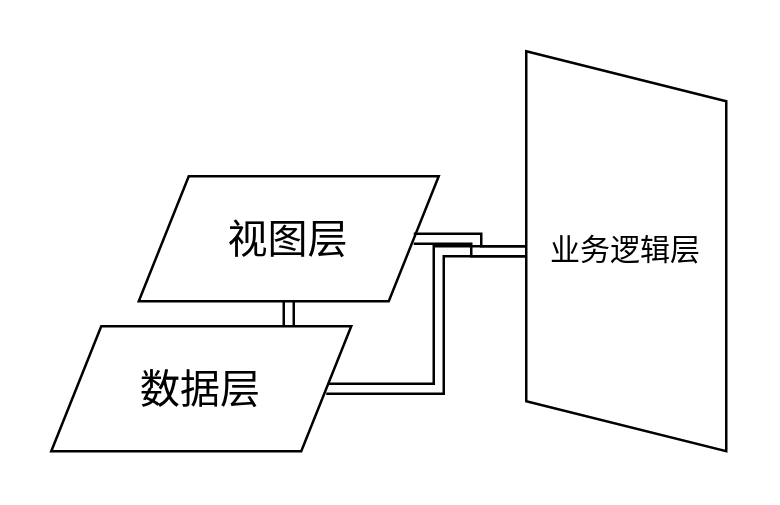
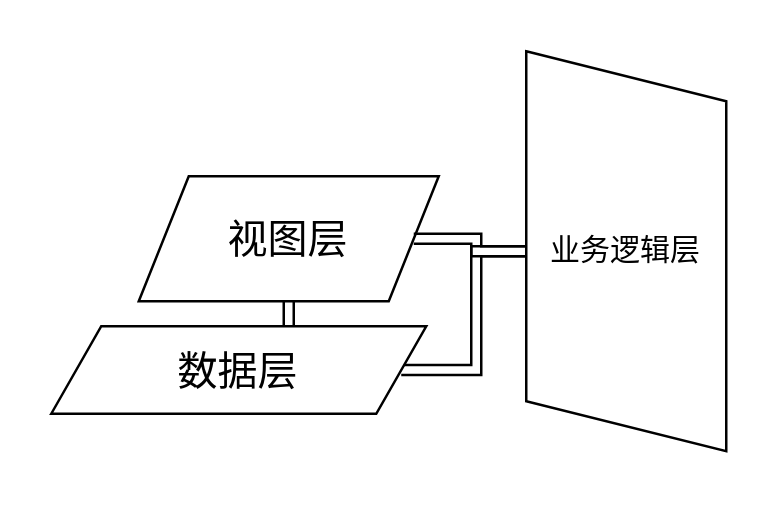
(201, 389) -> (239, 370)
